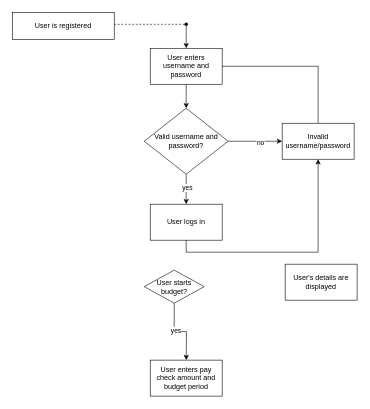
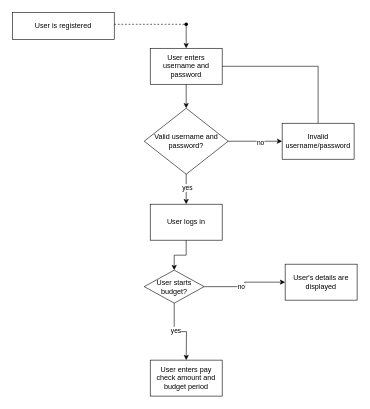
(318, 164) -> (174, 257)
none -> (227, 287)
